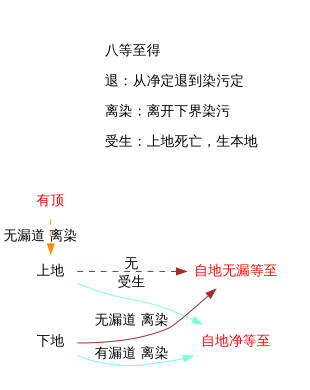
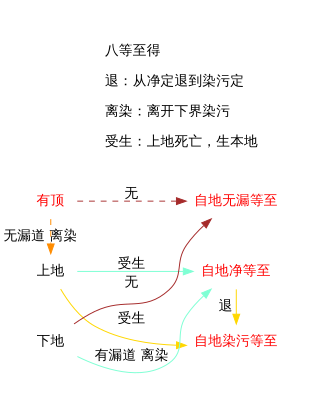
(127, 271) -> (127, 201)
(132, 321) -> (132, 283)
none -> (236, 342)
